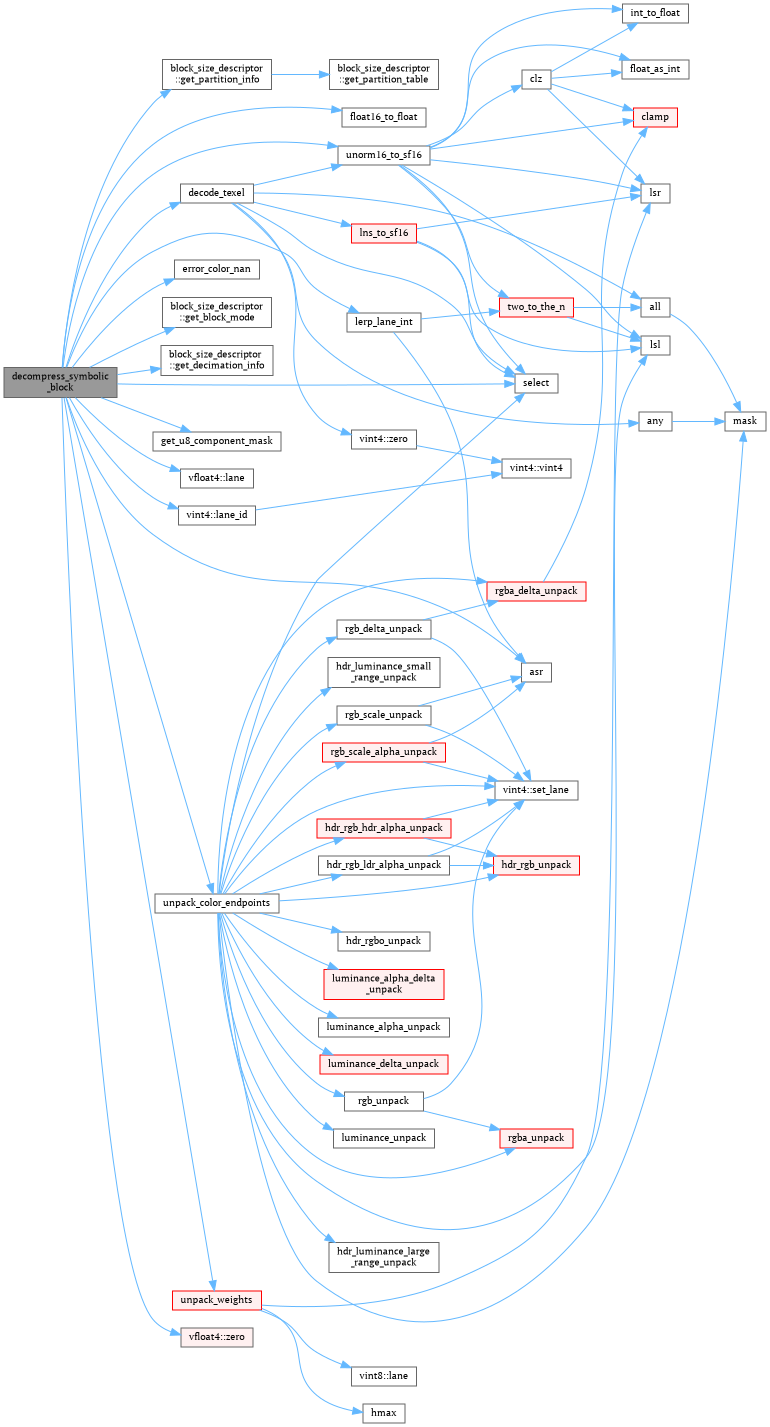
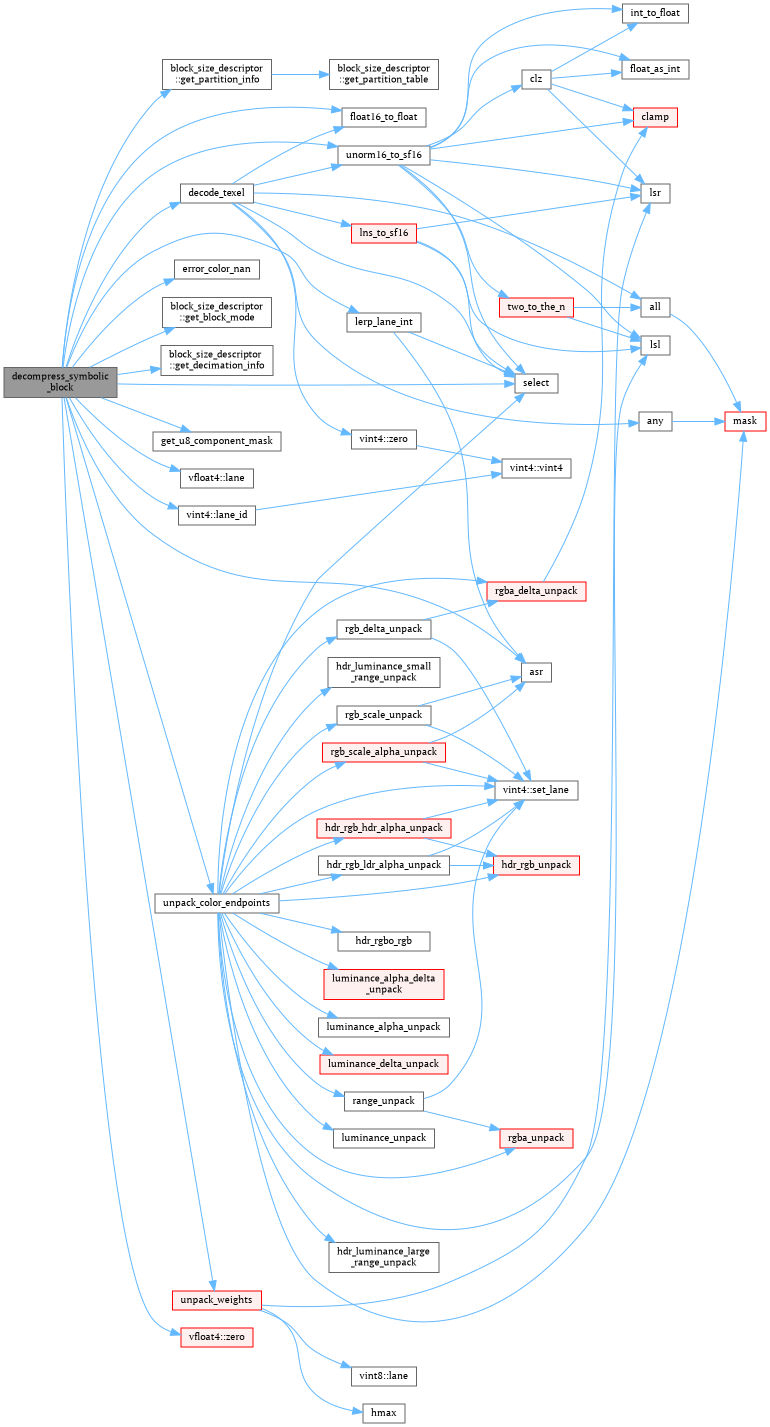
none -> (282, 154)
(454, 316) -> (457, 352)
(746, 422) -> (746, 422)
(384, 942) -> (384, 942)
(384, 1102) -> (384, 1102)
(217, 1338) -> (217, 1338)
